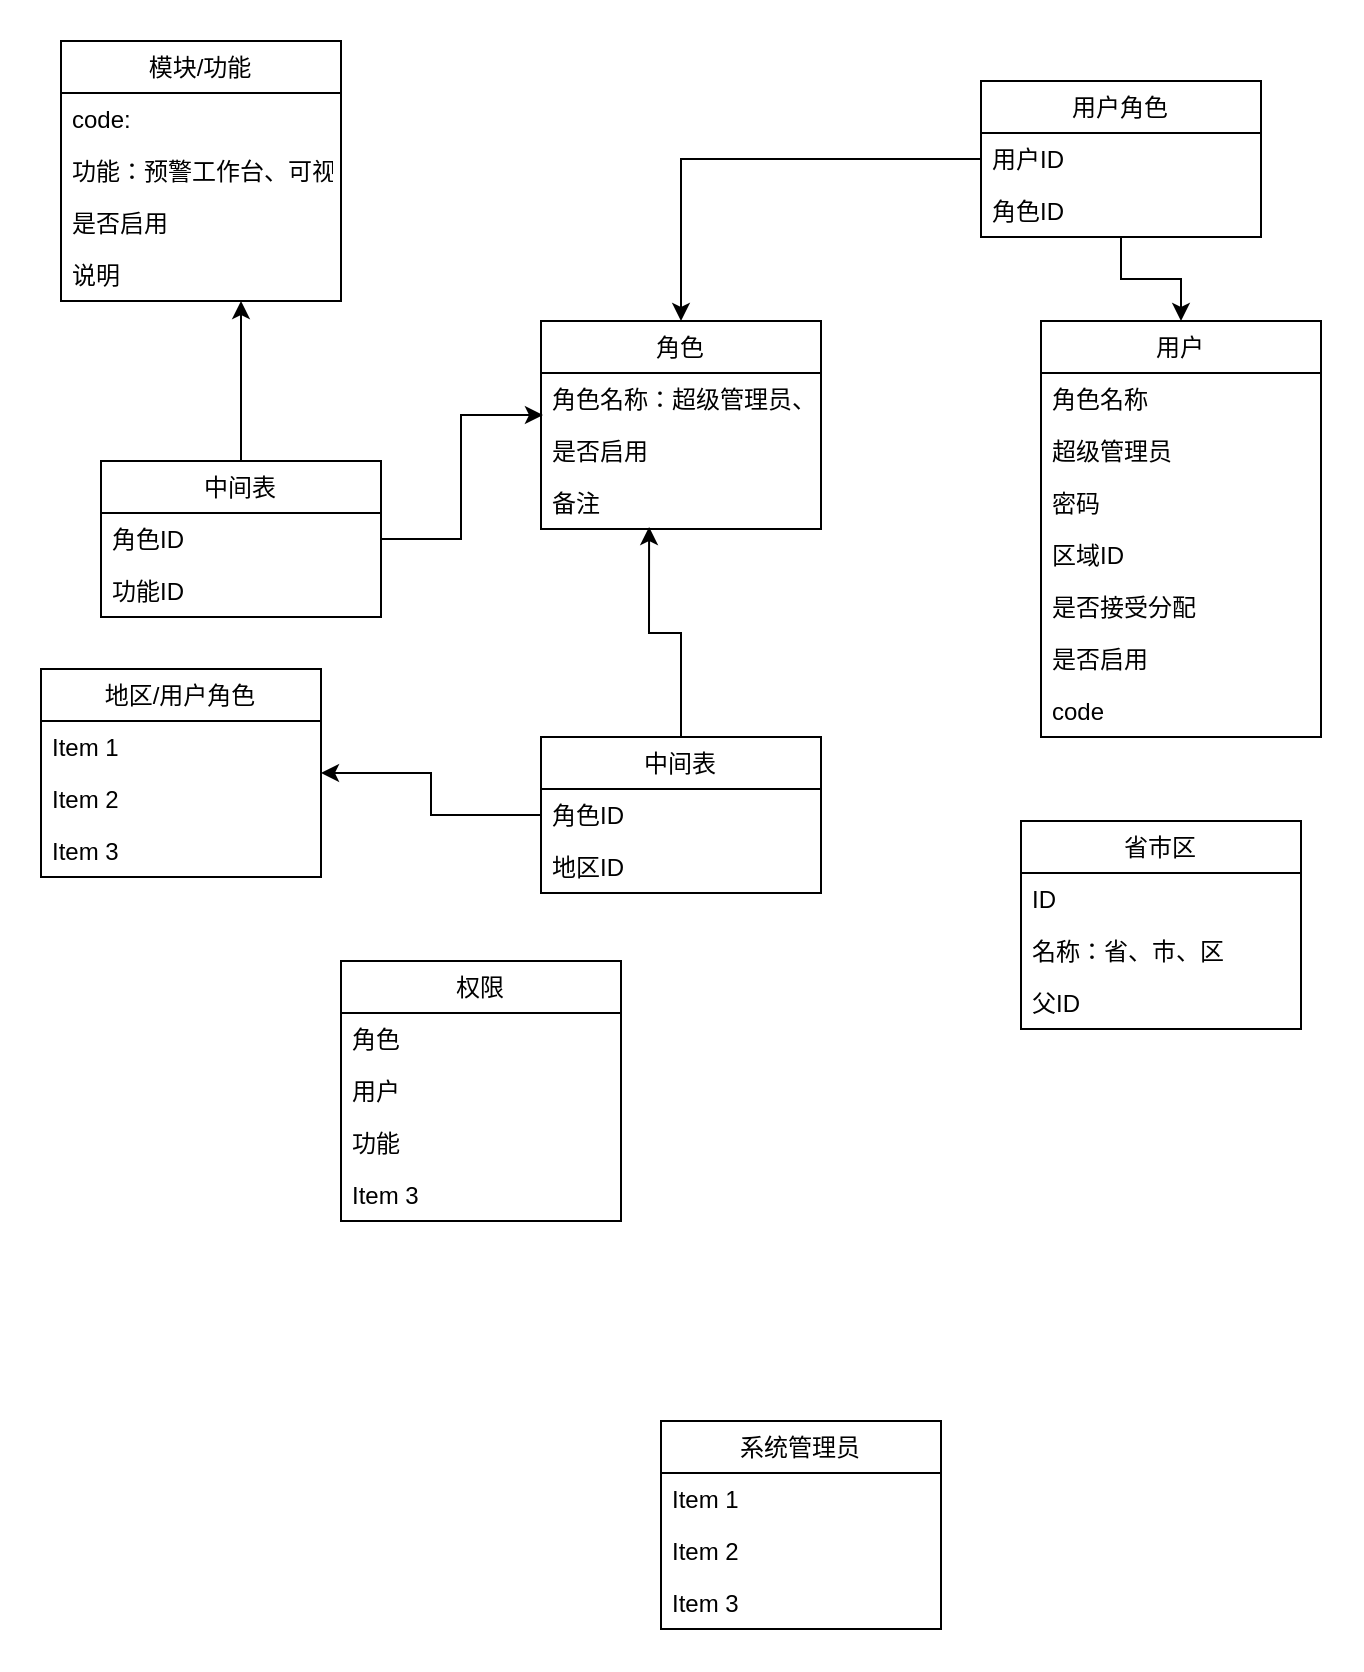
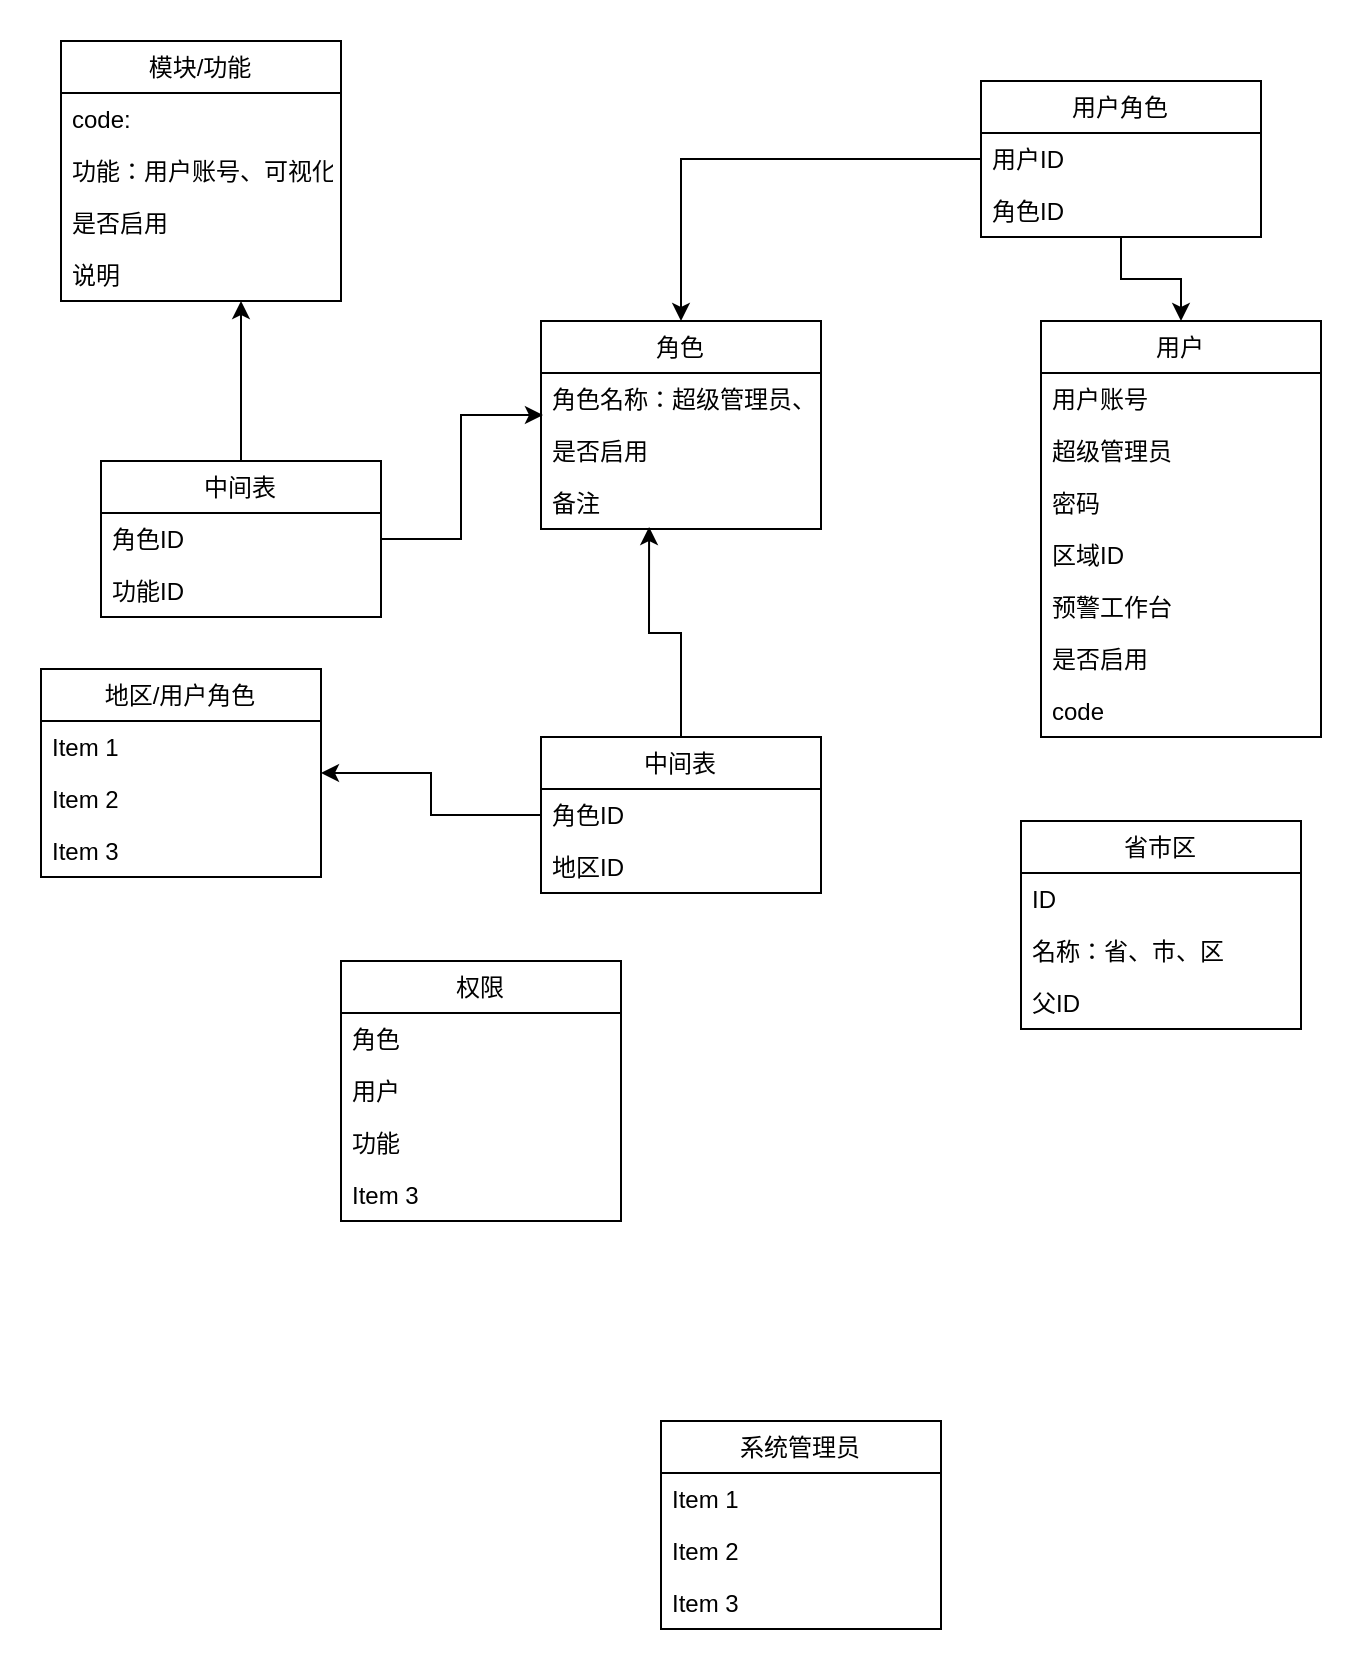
(240, 172) -> (228, 172)
(1100, 400) -> (1100, 400)
(1124, 608) -> (1112, 608)
